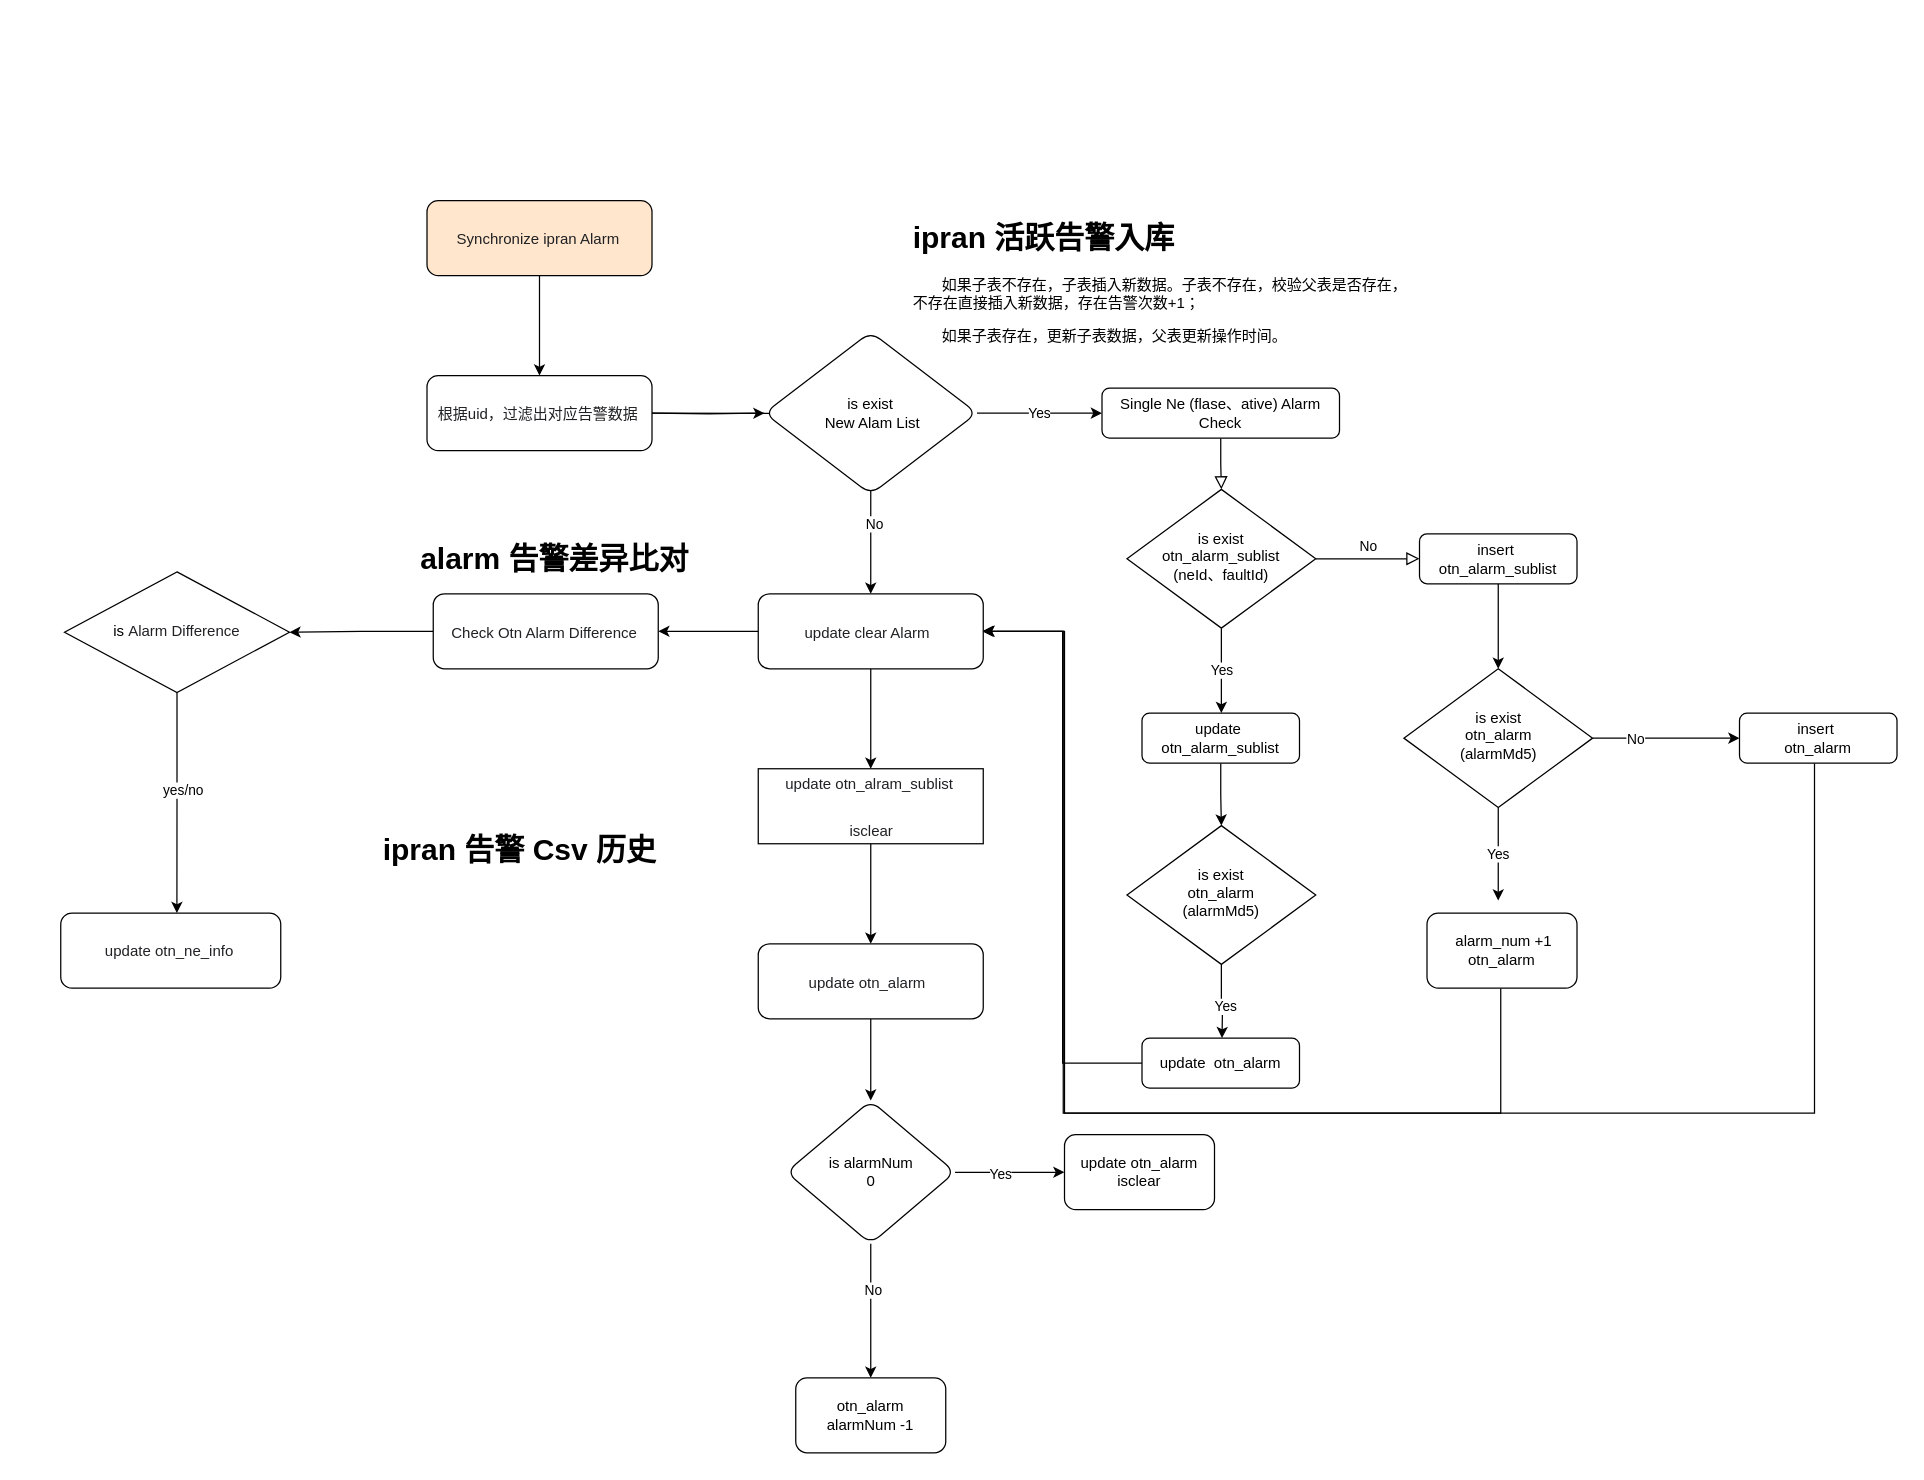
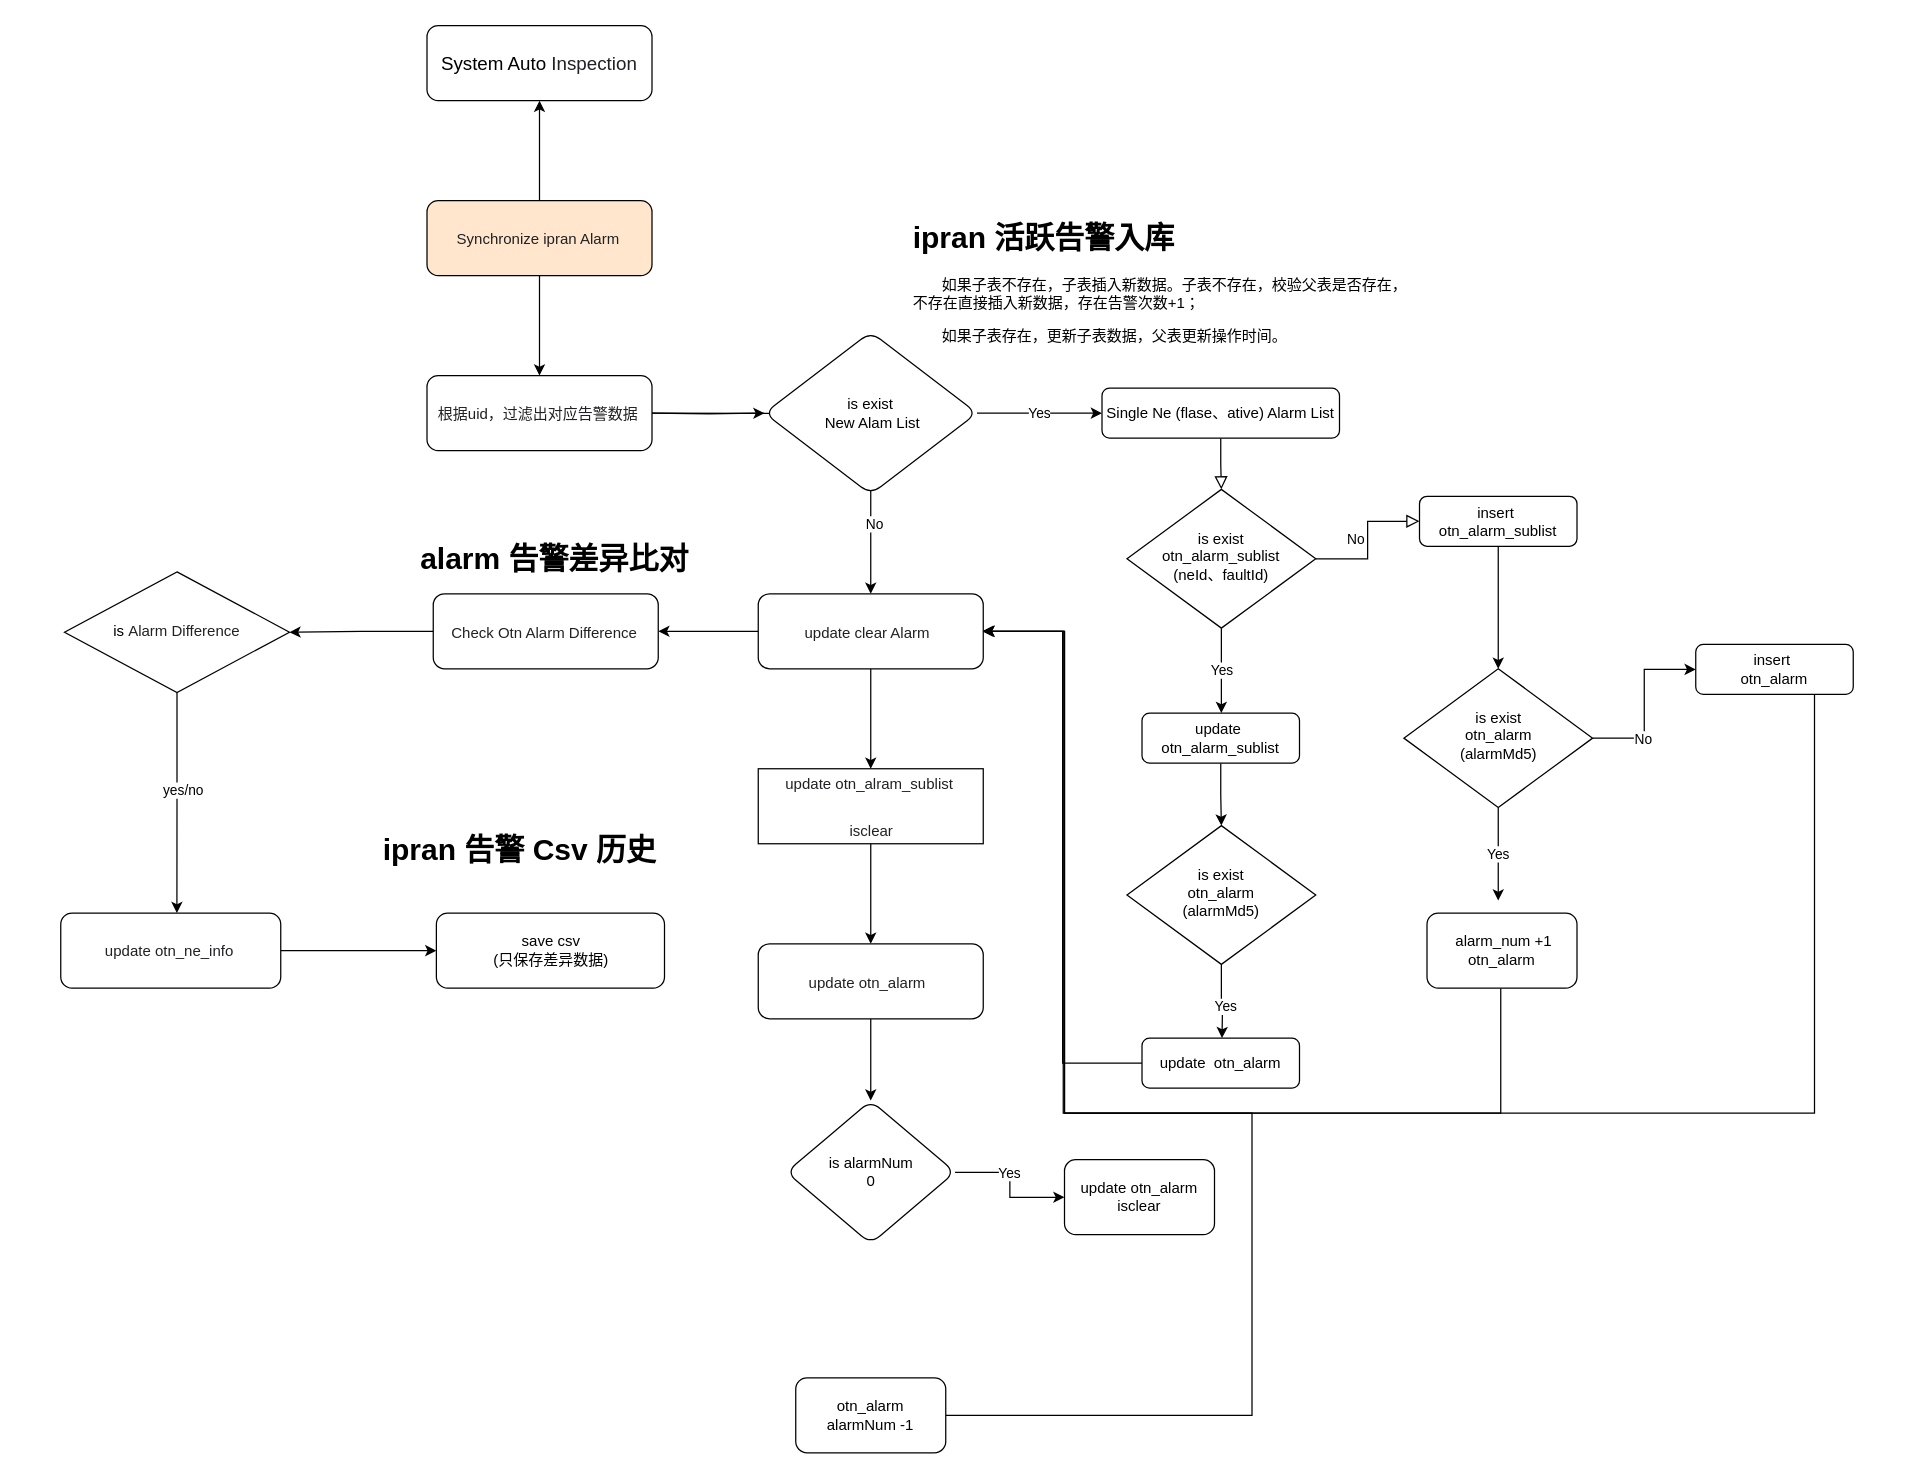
none -> (539, 63)
none -> (539, 155)
(1221, 413) -> (1221, 413)
(1498, 559) -> (1498, 521)
(1818, 738) -> (1774, 669)
none -> (354, 951)
none -> (550, 951)
(1139, 1172) -> (1139, 1197)
(871, 1307) -> none
none -> (1249, 1415)
